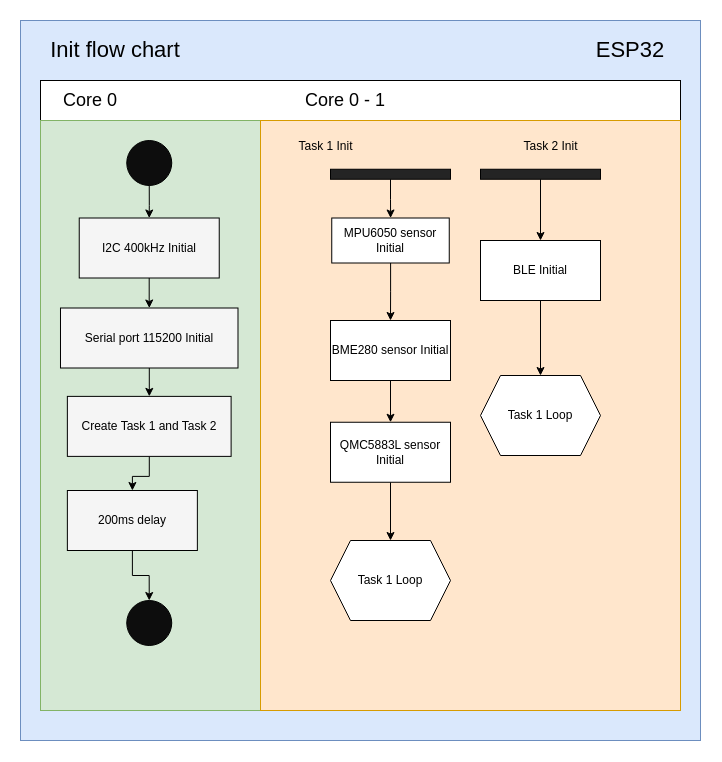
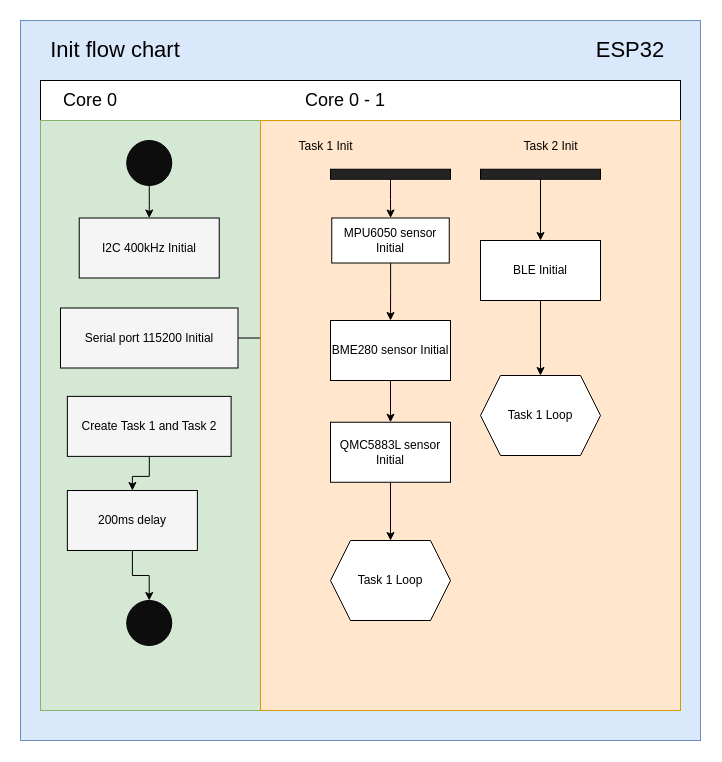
(149, 289) -> none
(149, 379) -> (249, 338)
